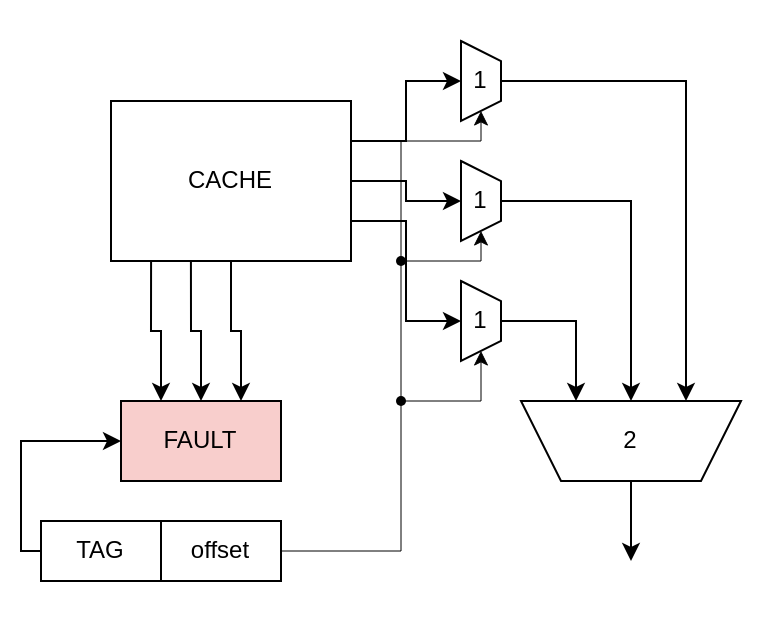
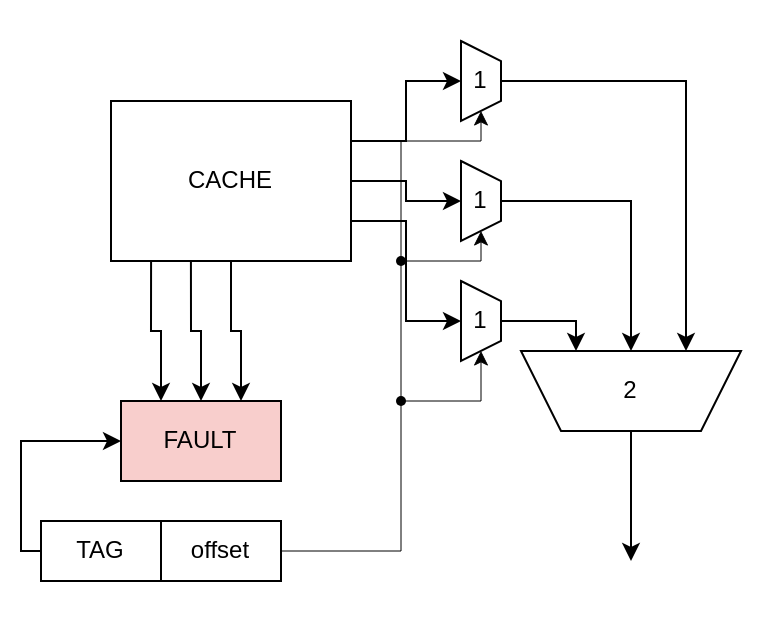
(631, 441) -> (631, 391)
